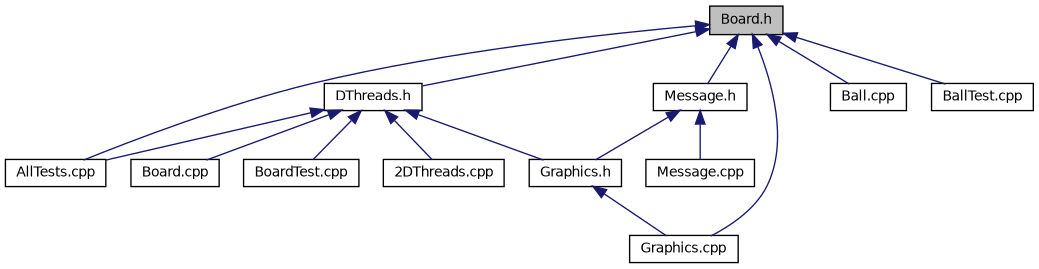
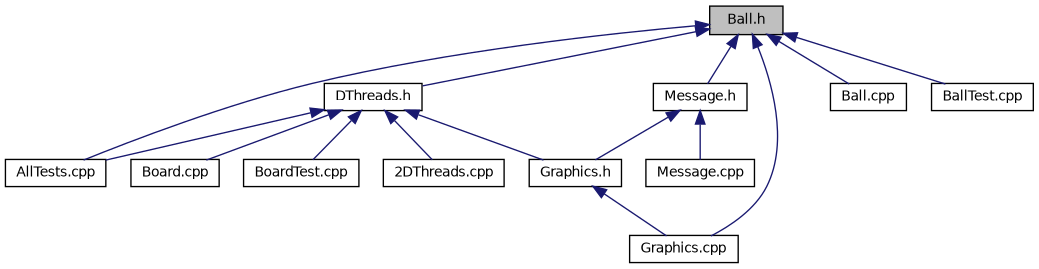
(746, 20) -> (746, 20)
